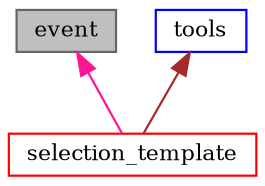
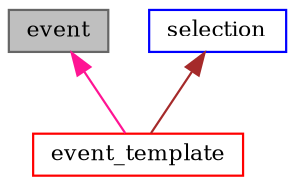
(201, 31) -> (218, 31)
(133, 155) -> (138, 155)
